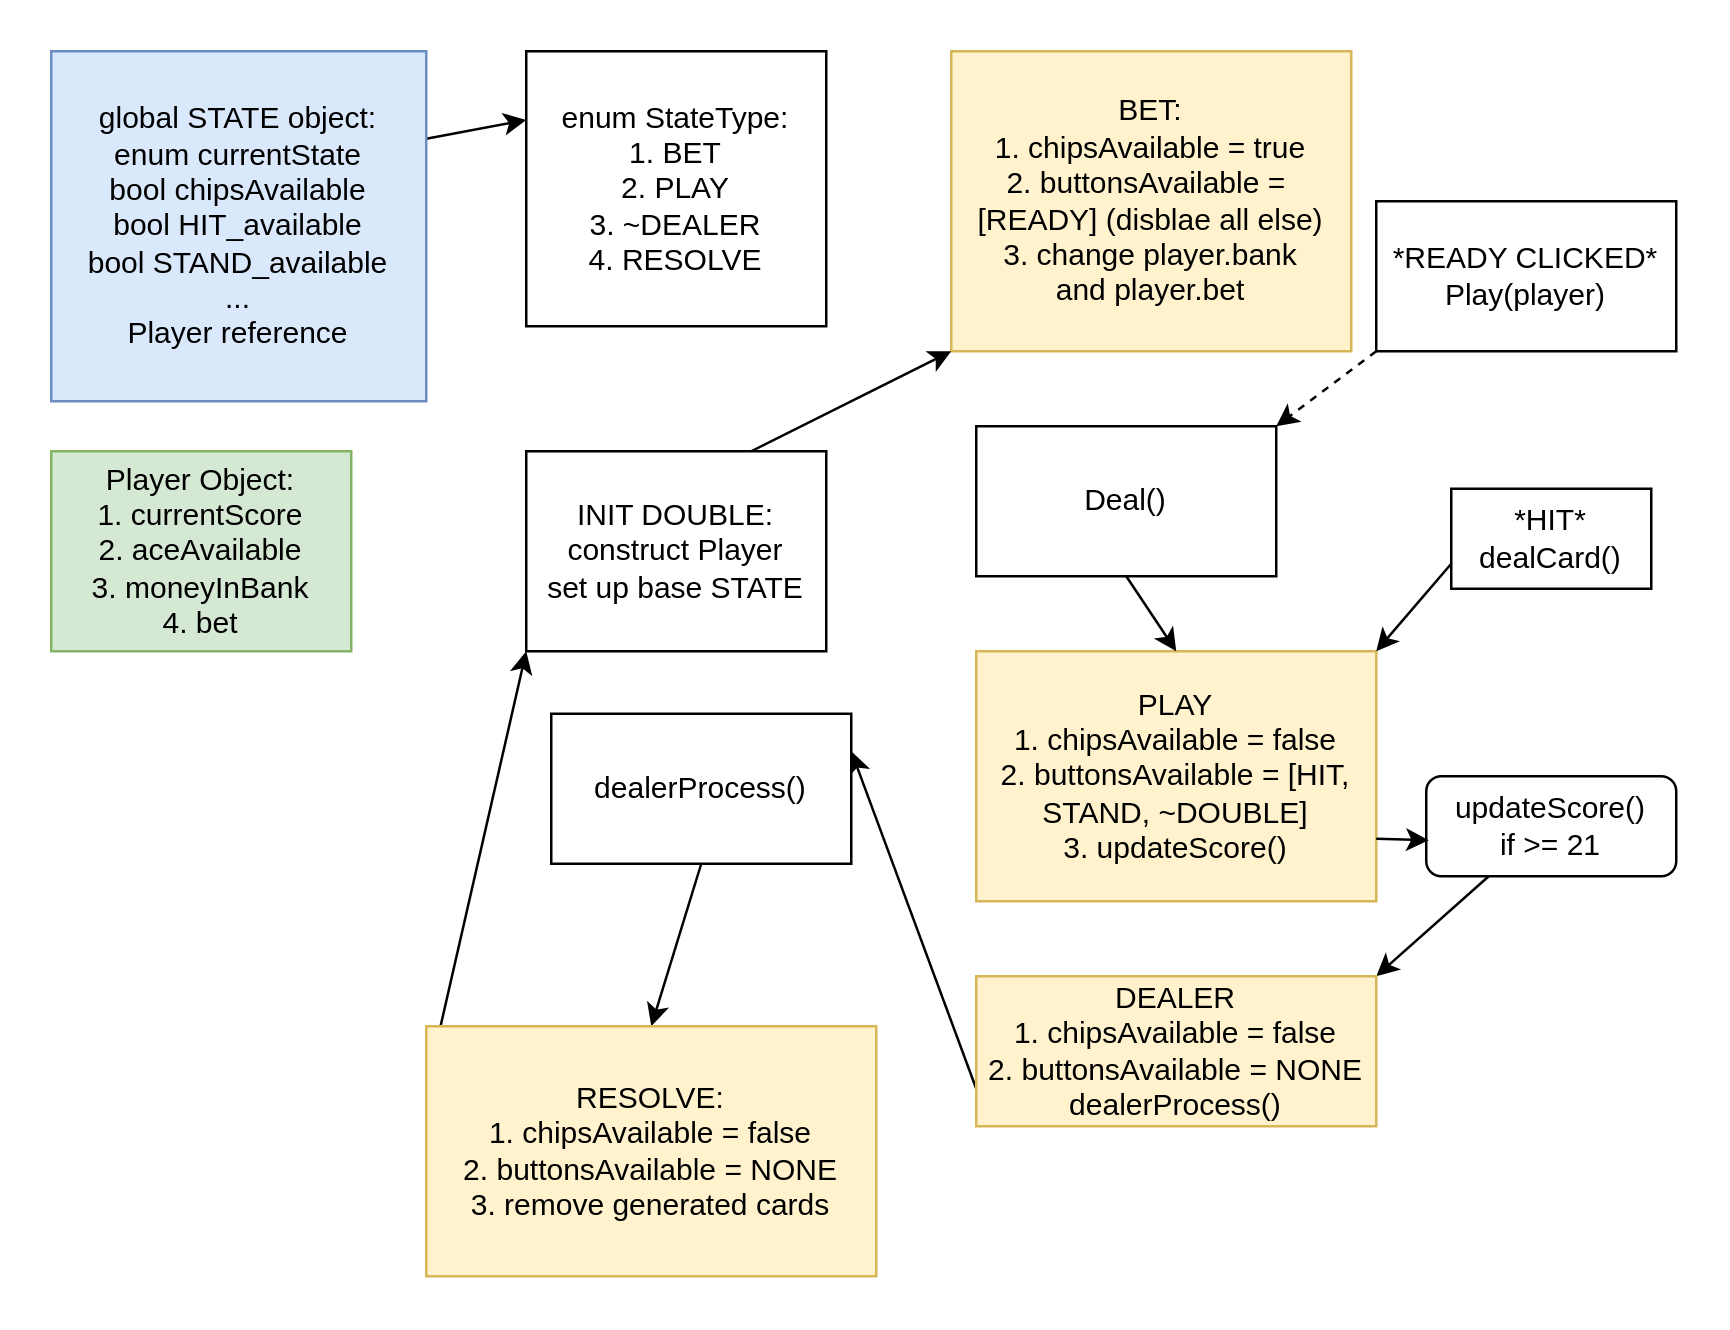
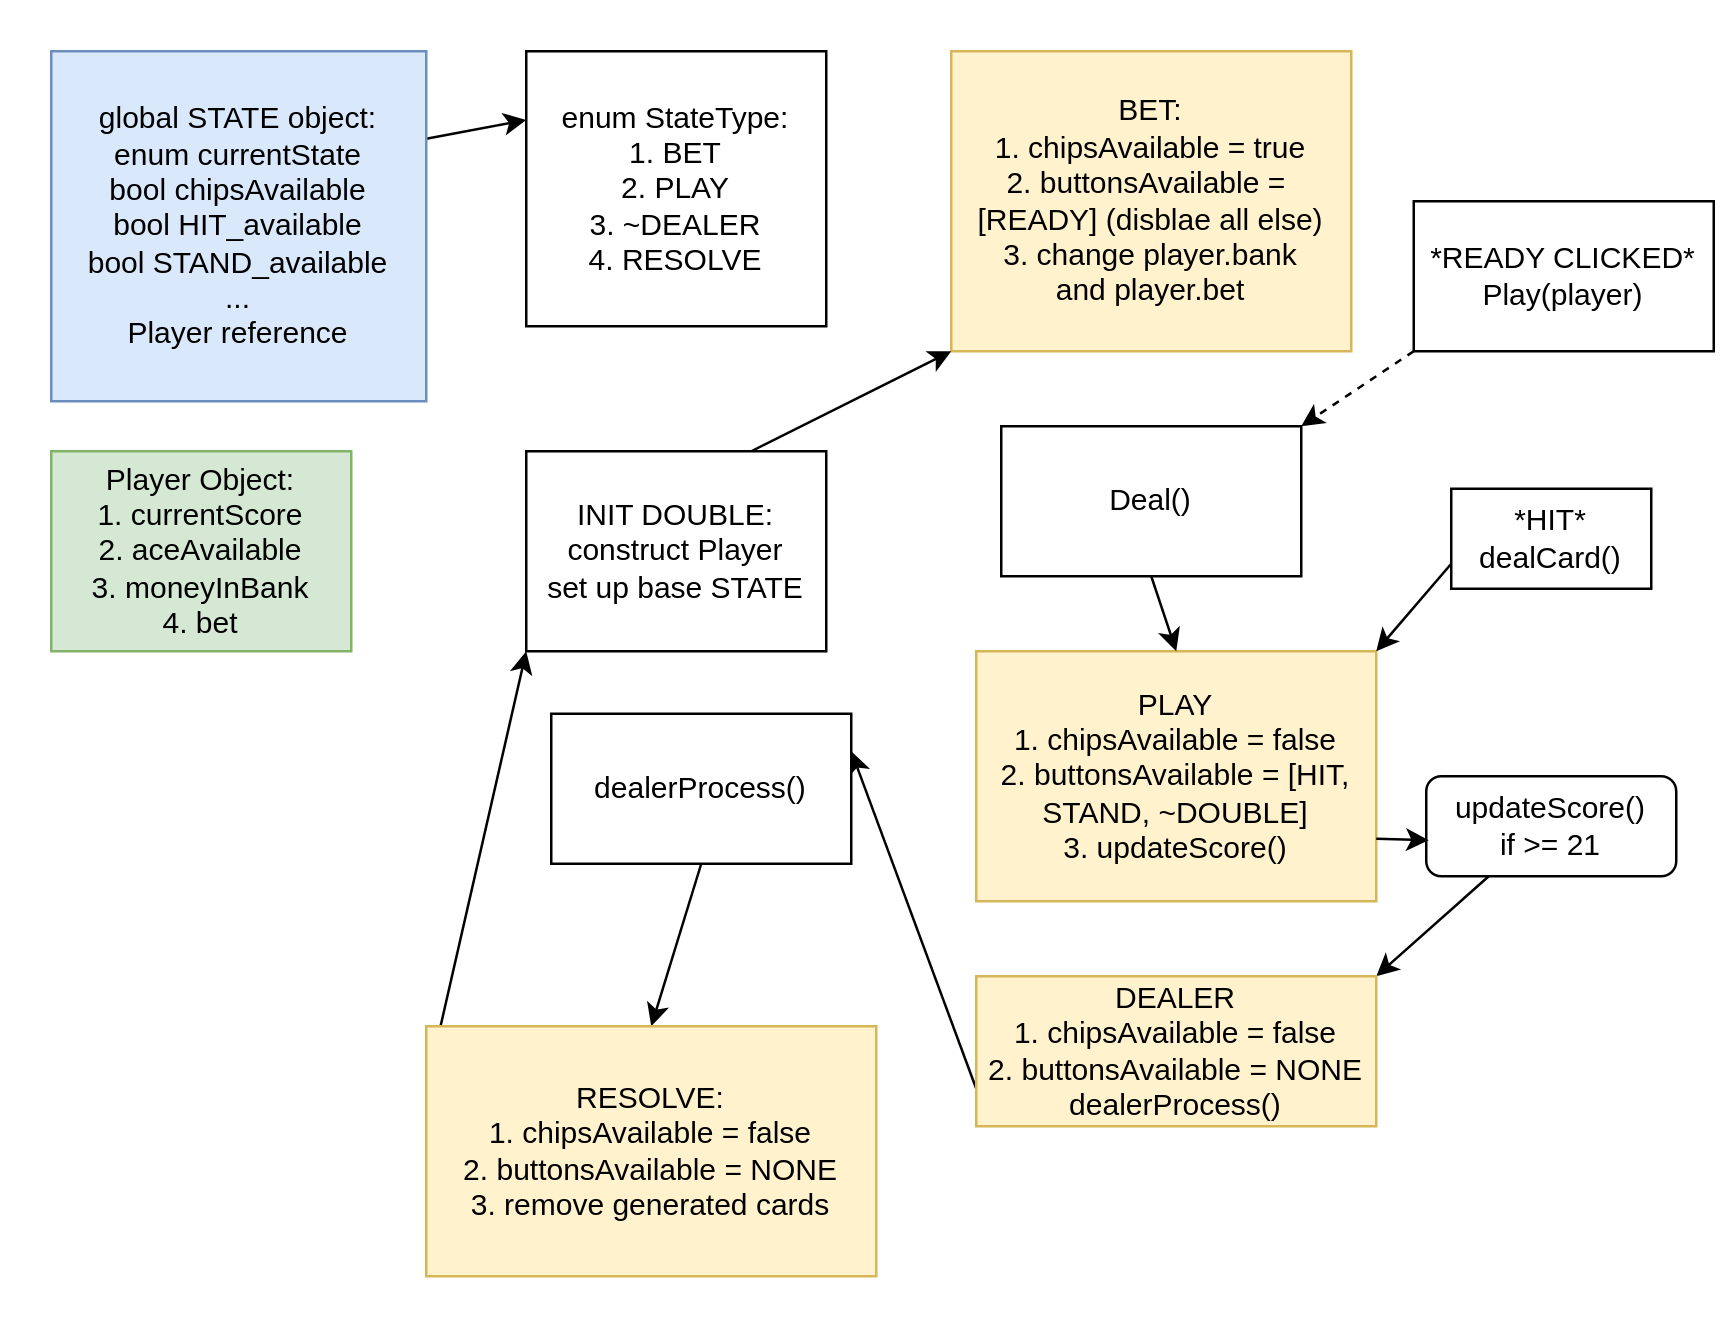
(1526, 276) -> (1564, 276)
(1126, 501) -> (1151, 501)
